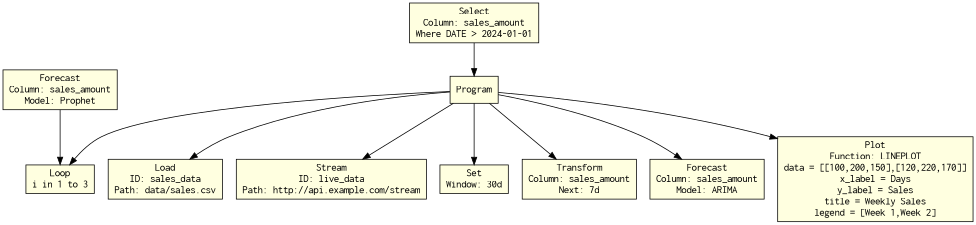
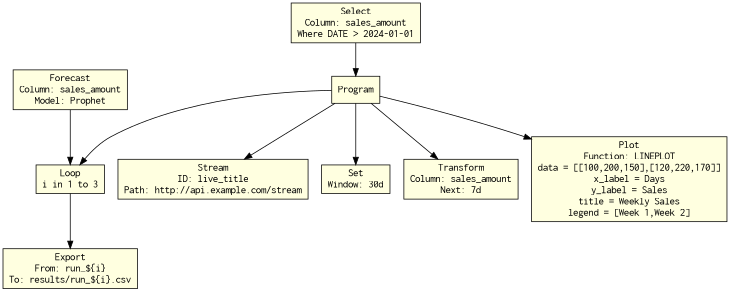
(165, 179) -> none
(331, 179) -> (213, 179)
(707, 179) -> none
none -> (70, 269)
